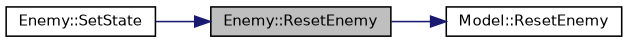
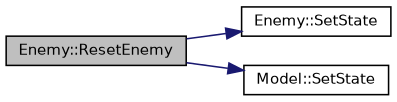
(175, 22) -> (206, 36)
(534, 22) -> (316, 80)
